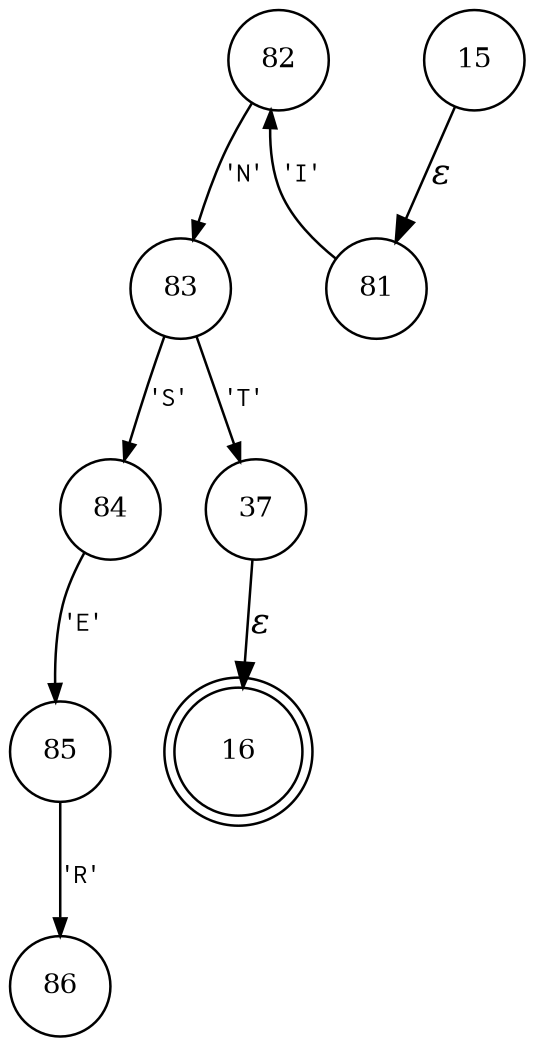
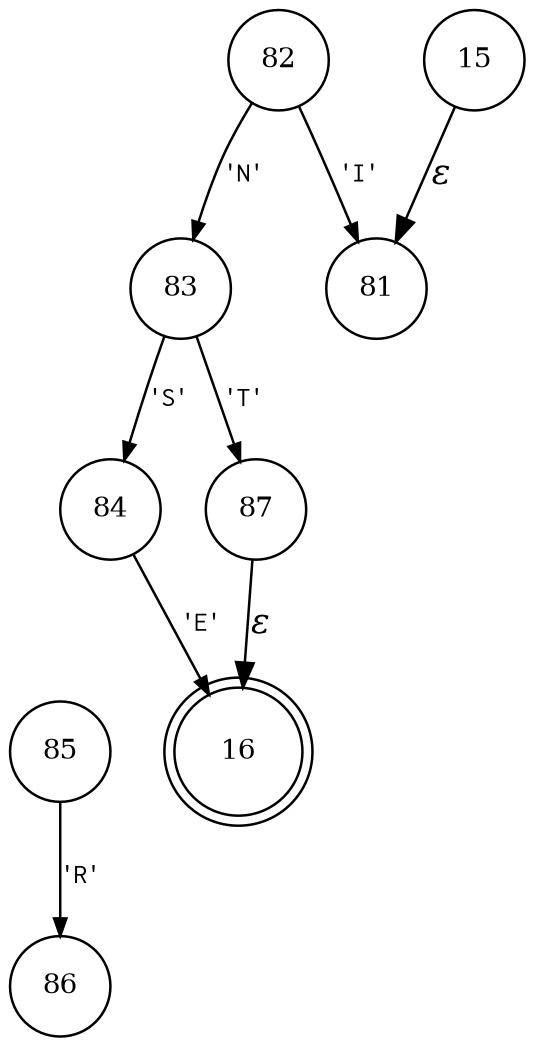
(285, 202) -> (326, 166)
(256, 509) -> (256, 509)
(60, 616) -> (167, 617)
